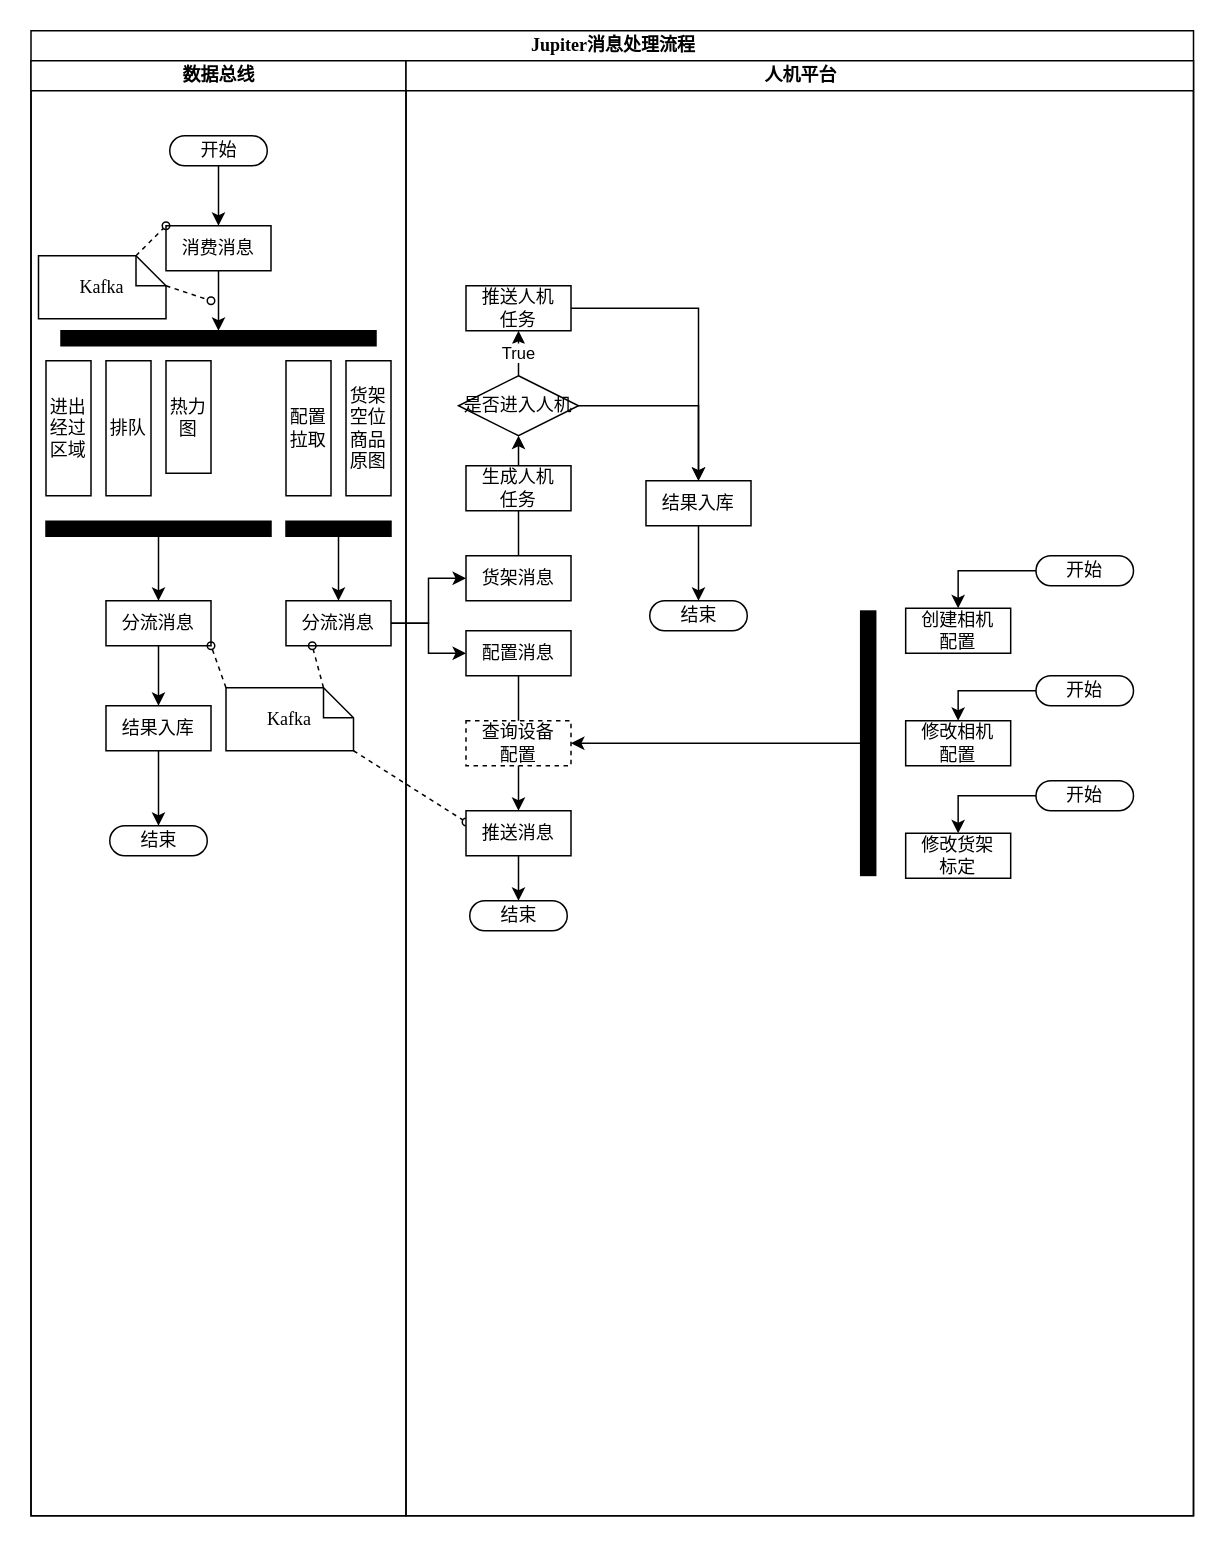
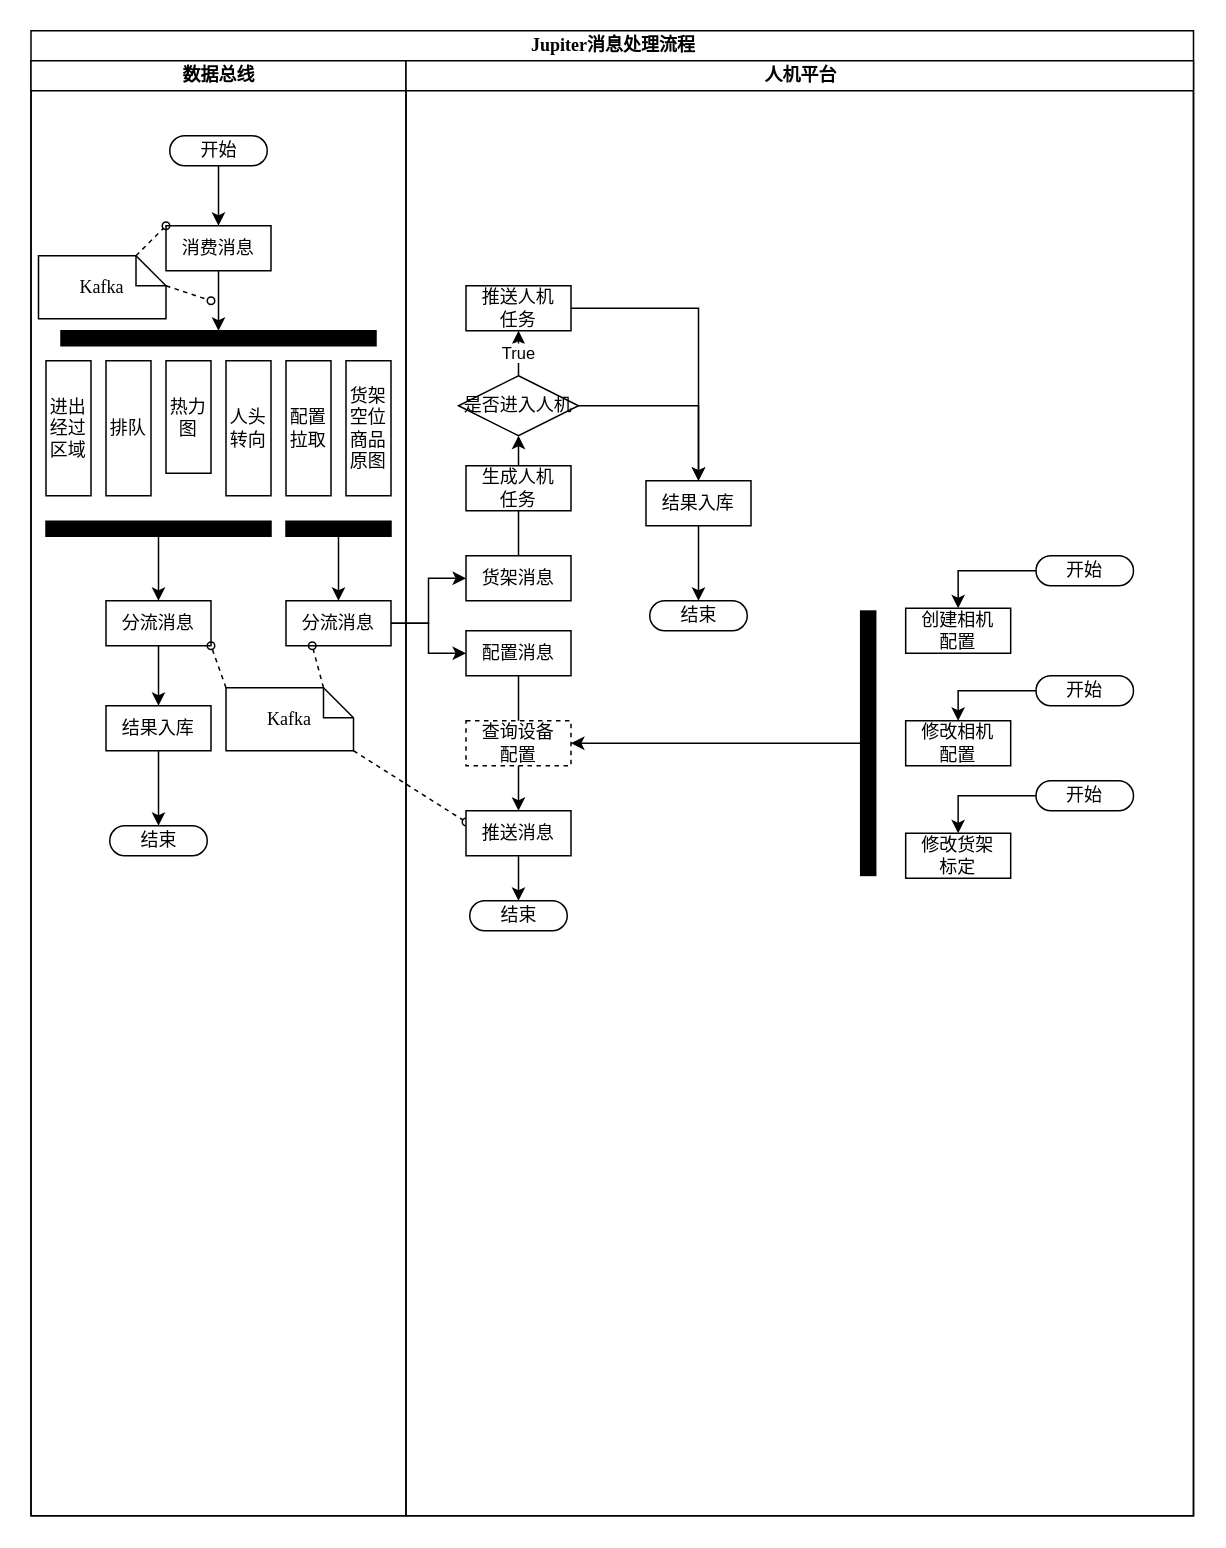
none -> (248, 428)
